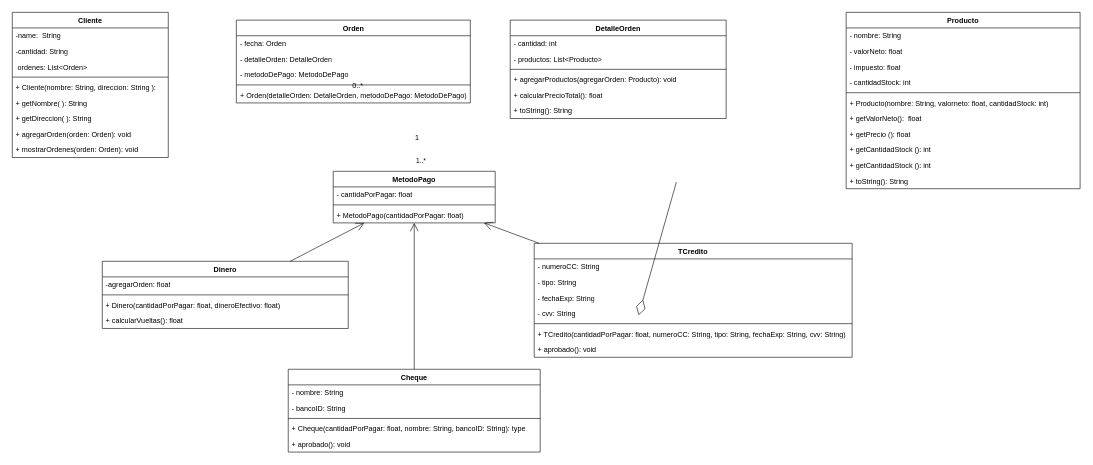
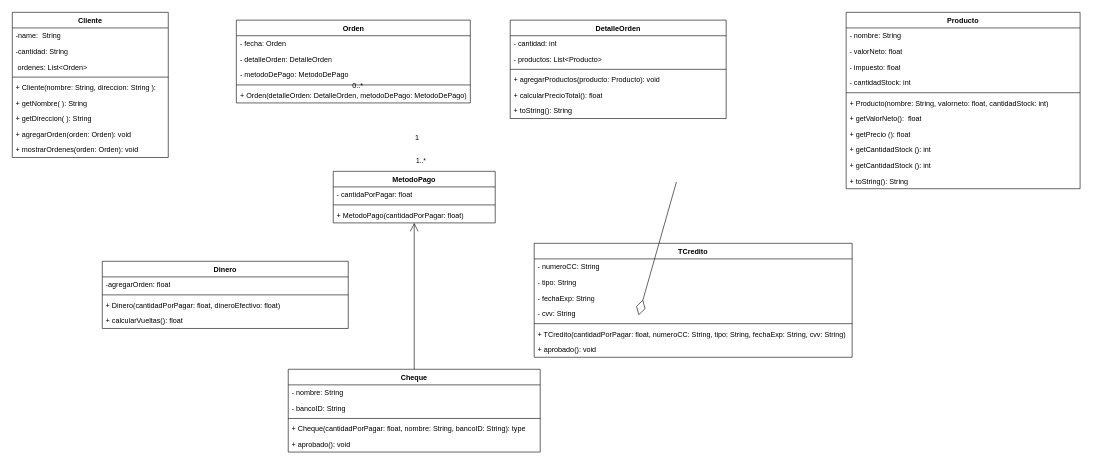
(605, 80) -> (597, 80)
(513, 234) -> none
(327, 242) -> none
